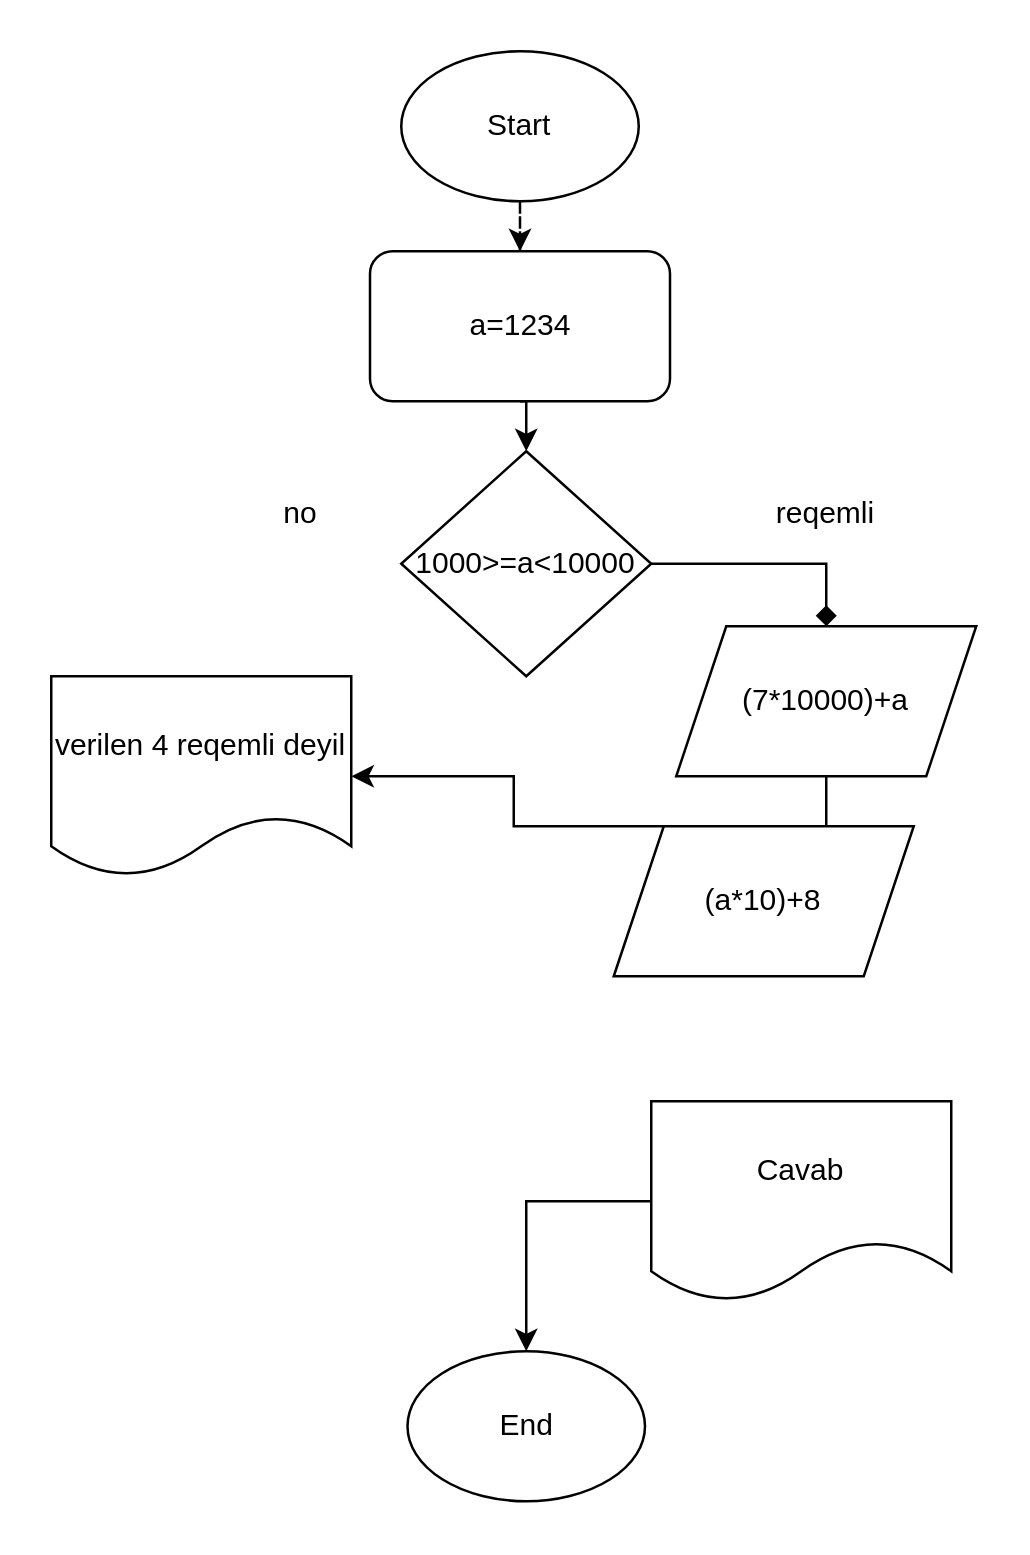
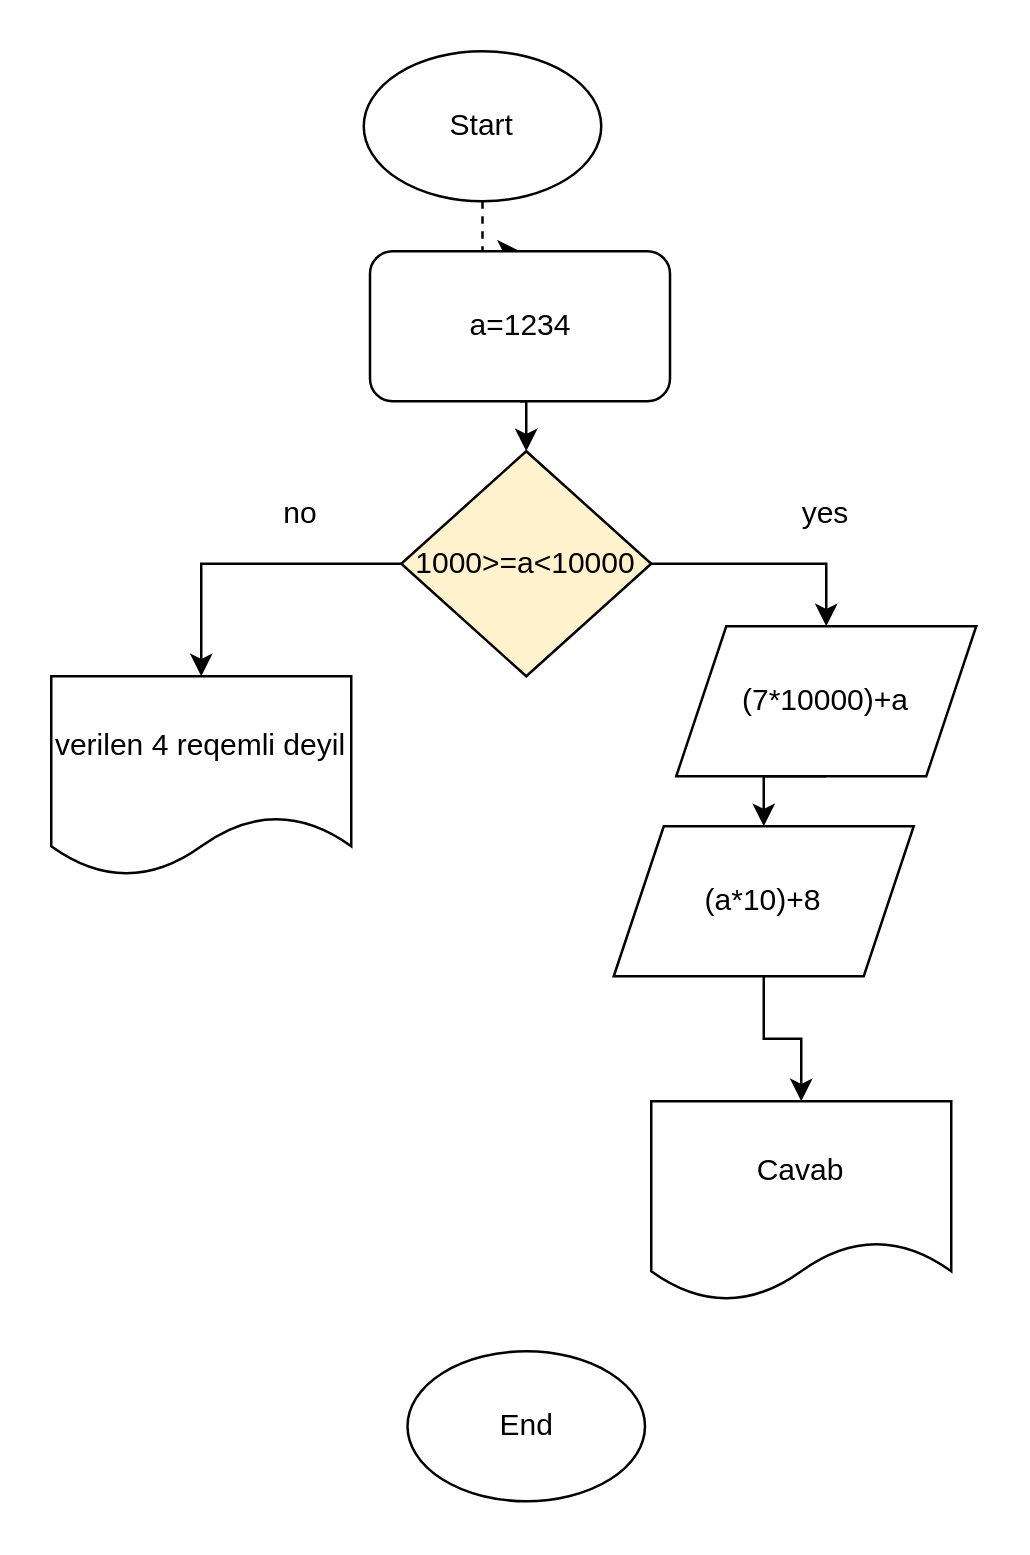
(520, 126) -> (483, 126)
(826, 514) -> (826, 514)
none -> (253, 564)
(526, 564) -> (526, 564)
(826, 606) -> (826, 607)
(514, 803) -> (764, 792)
none -> (774, 1039)
(526, 1205) -> none
